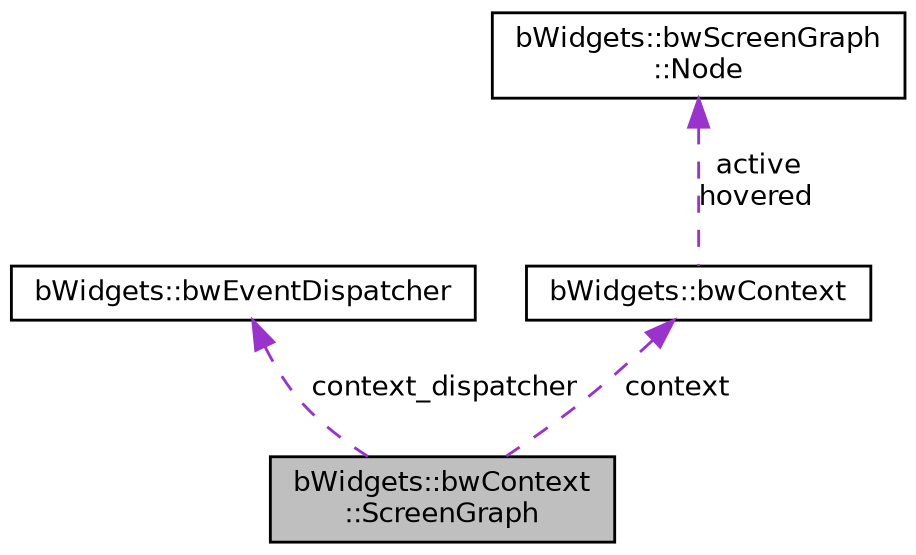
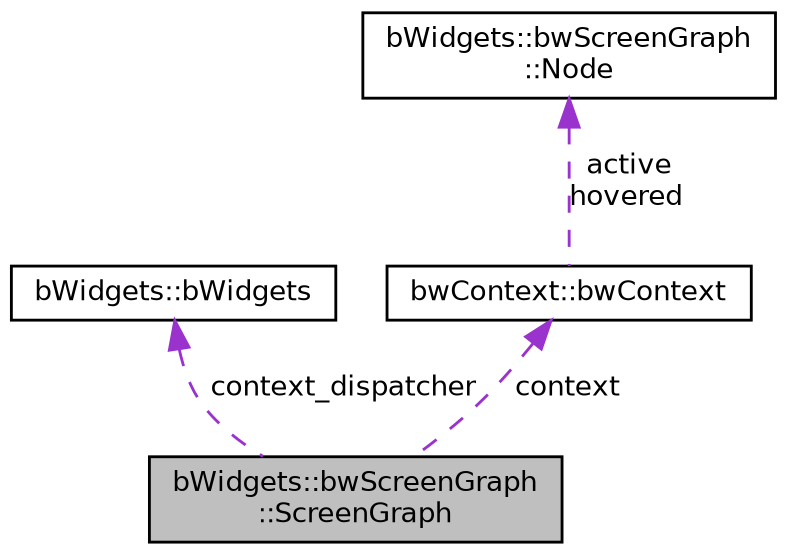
(243, 293) -> (174, 293)
(699, 293) -> (569, 293)
(443, 499) -> (356, 499)
